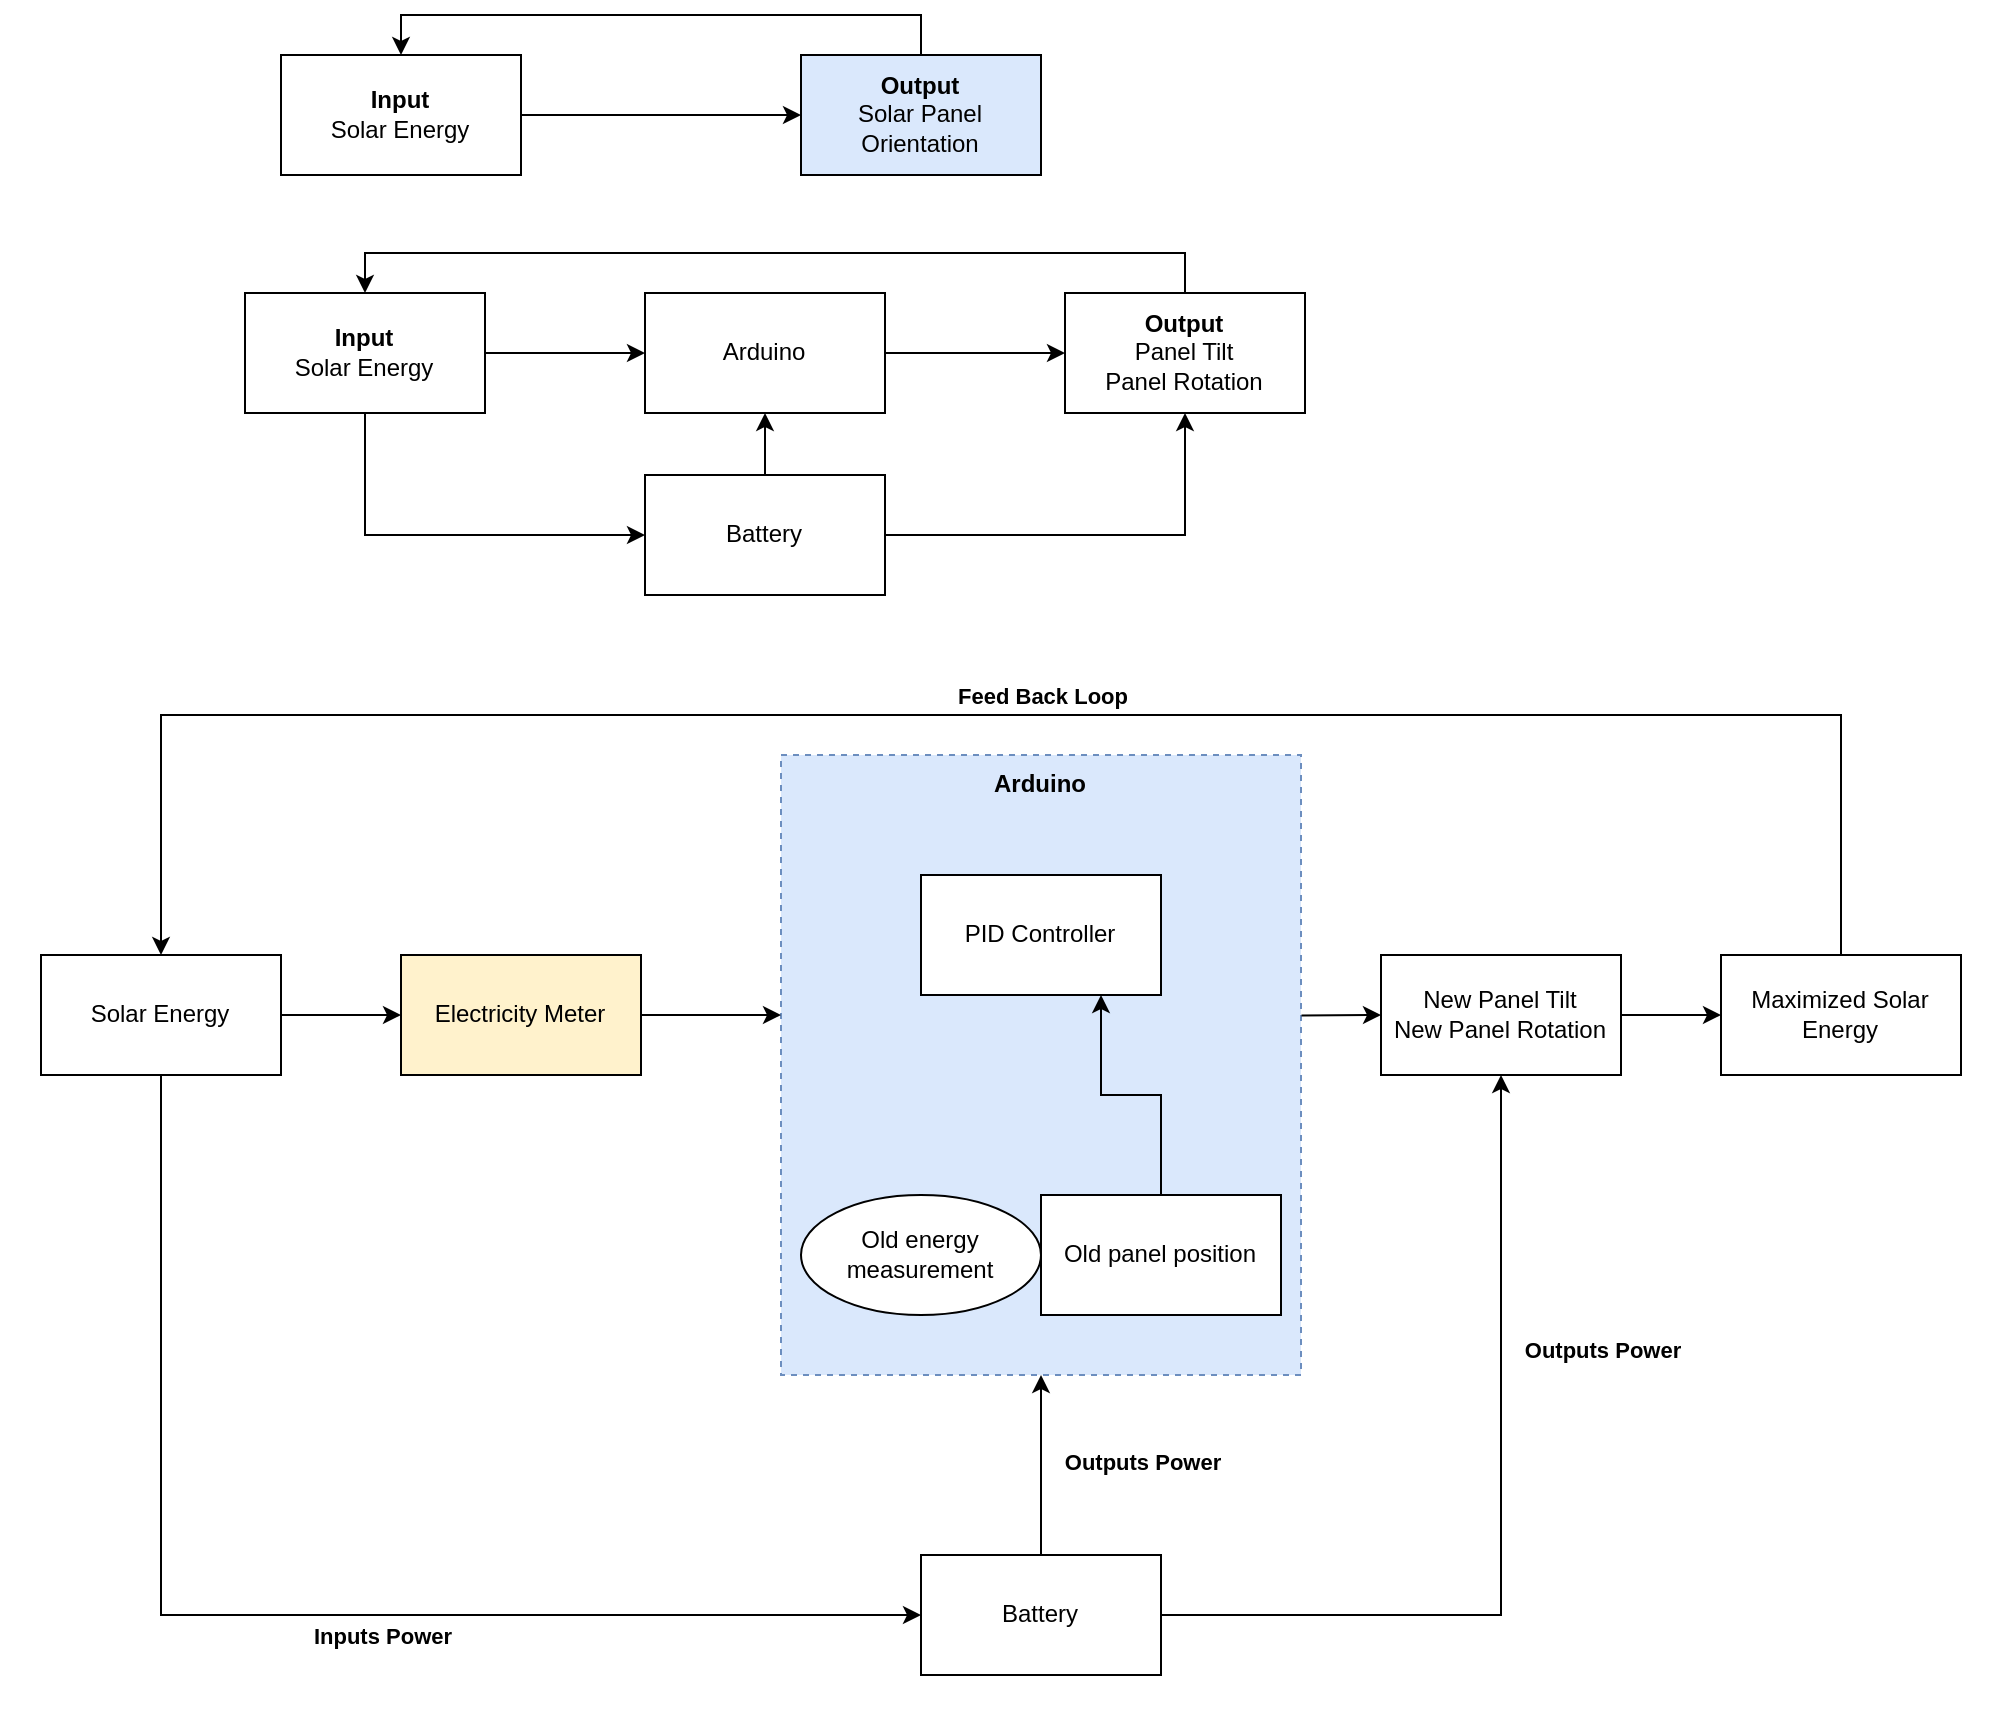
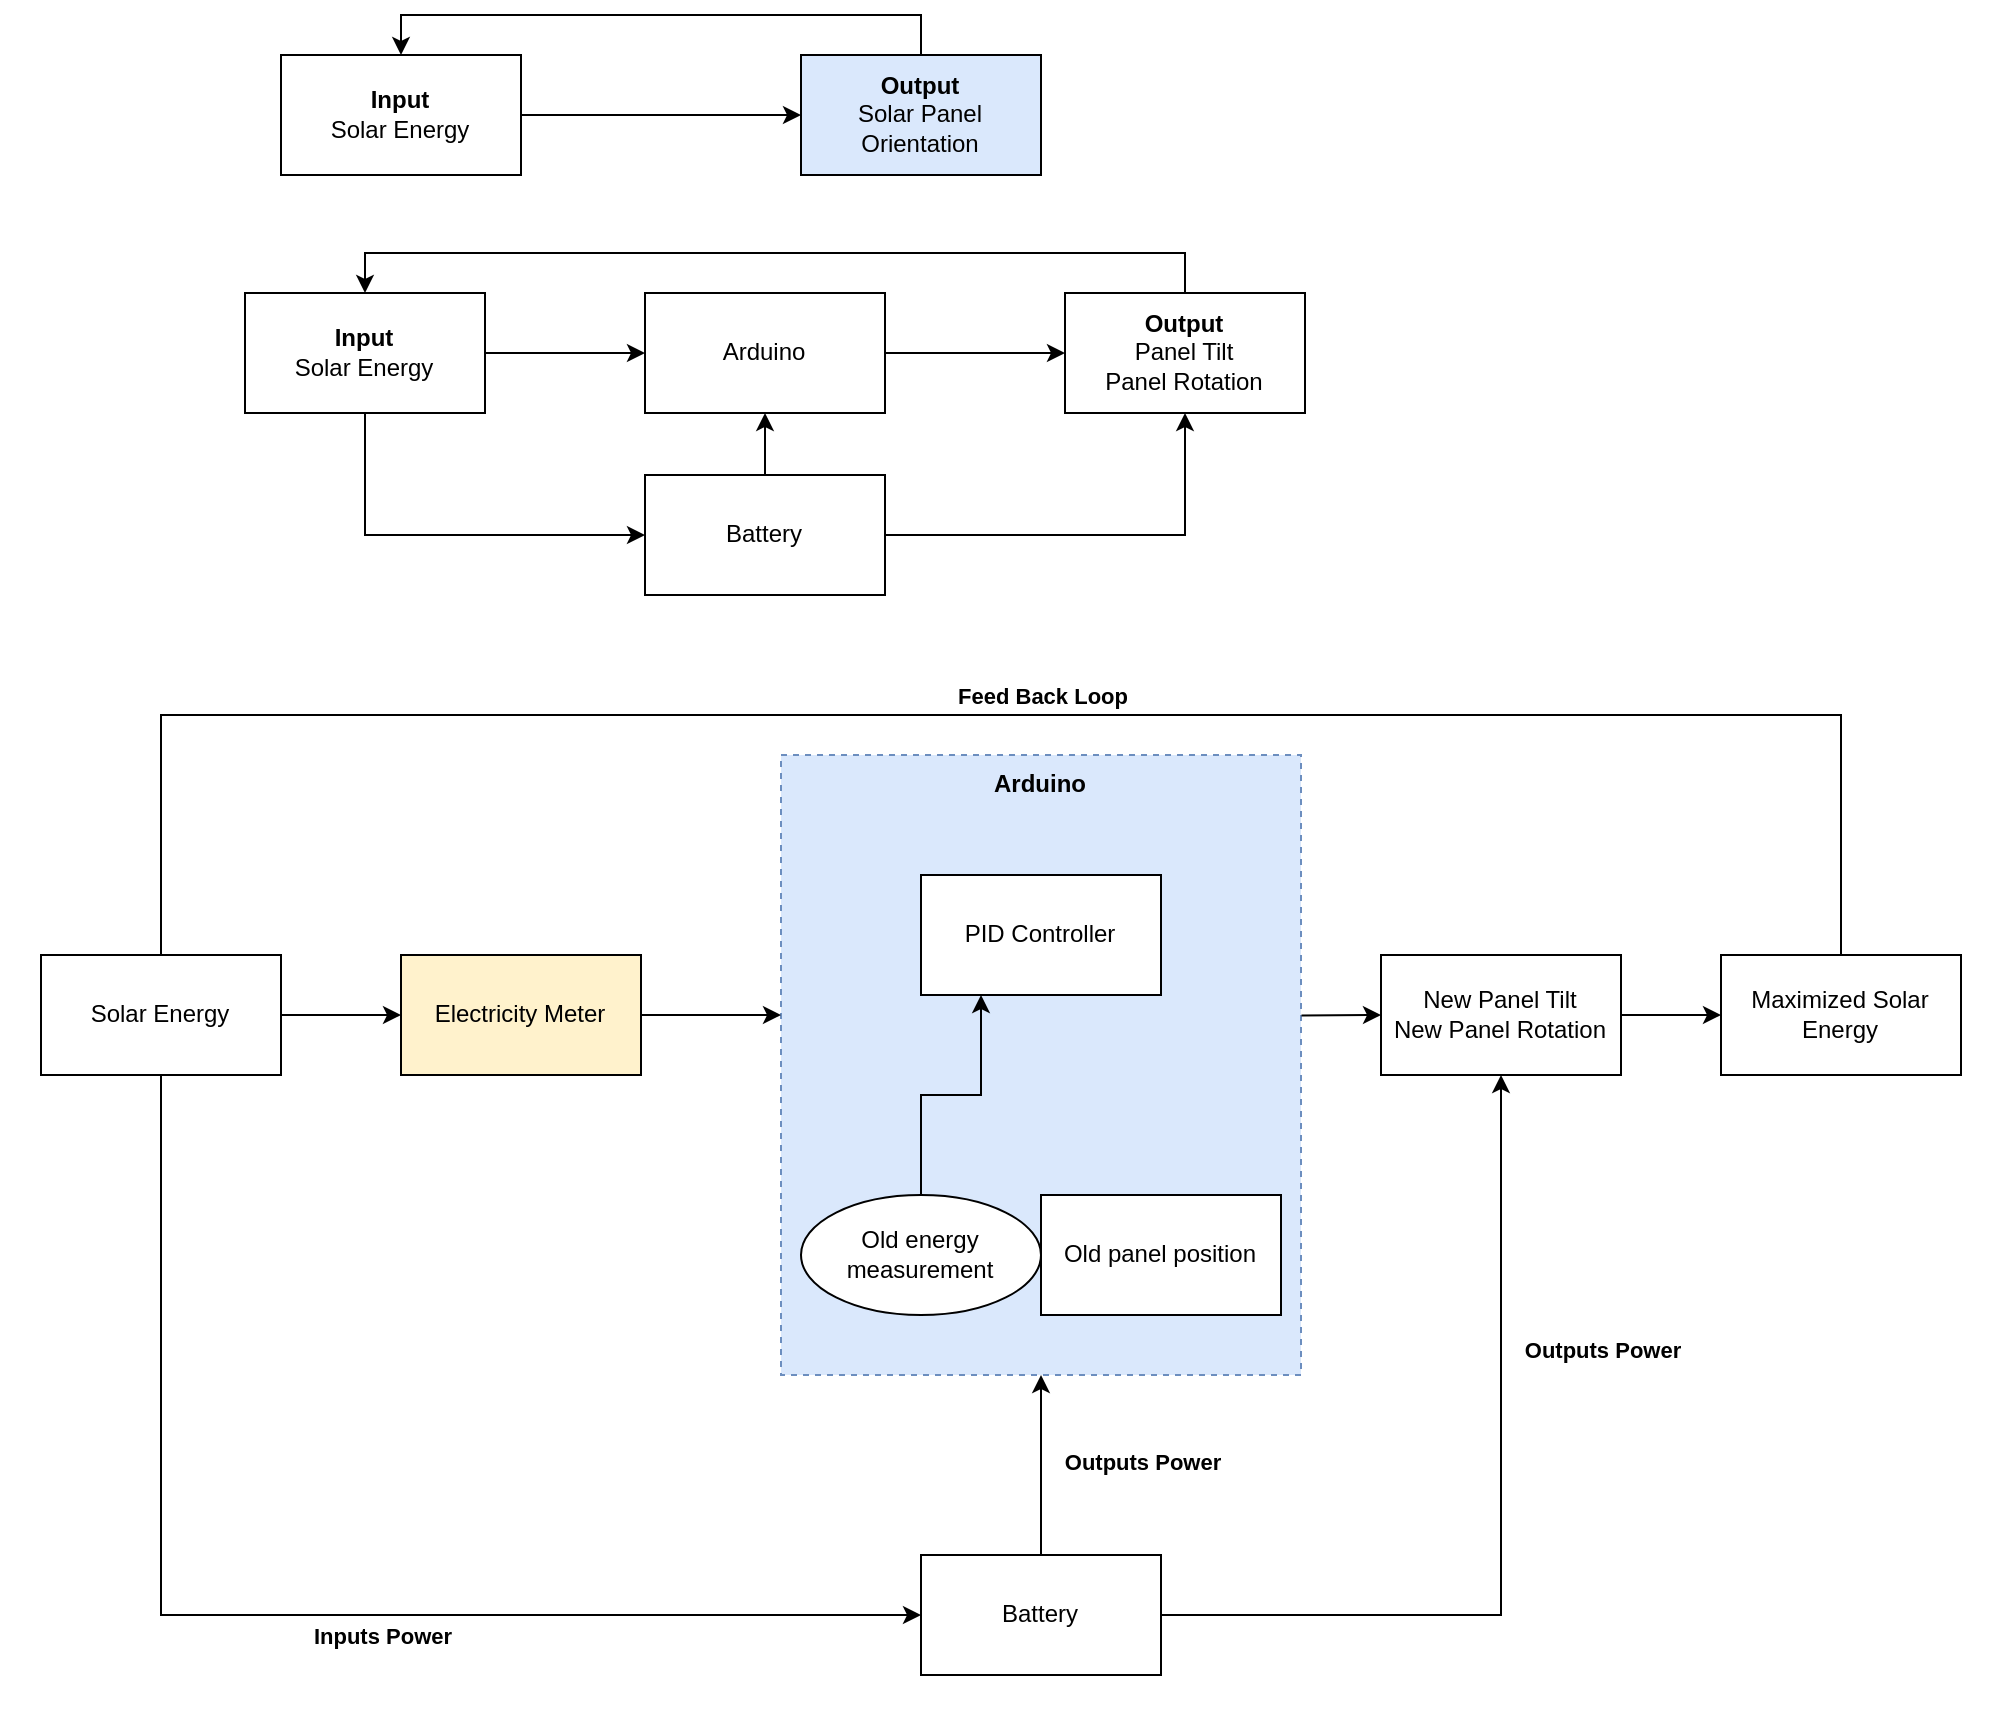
(161, 940) -> (161, 945)
none -> (944, 1095)
(1138, 1095) -> none
